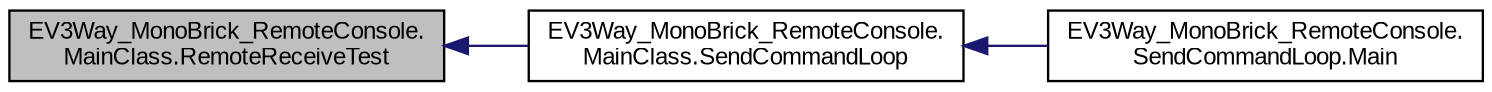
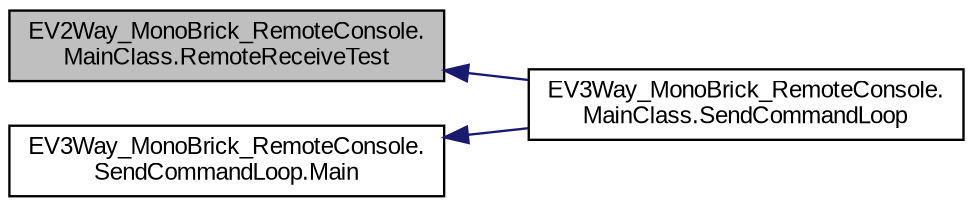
(227, 46) -> (227, 46)
(1018, 46) -> (498, 131)
